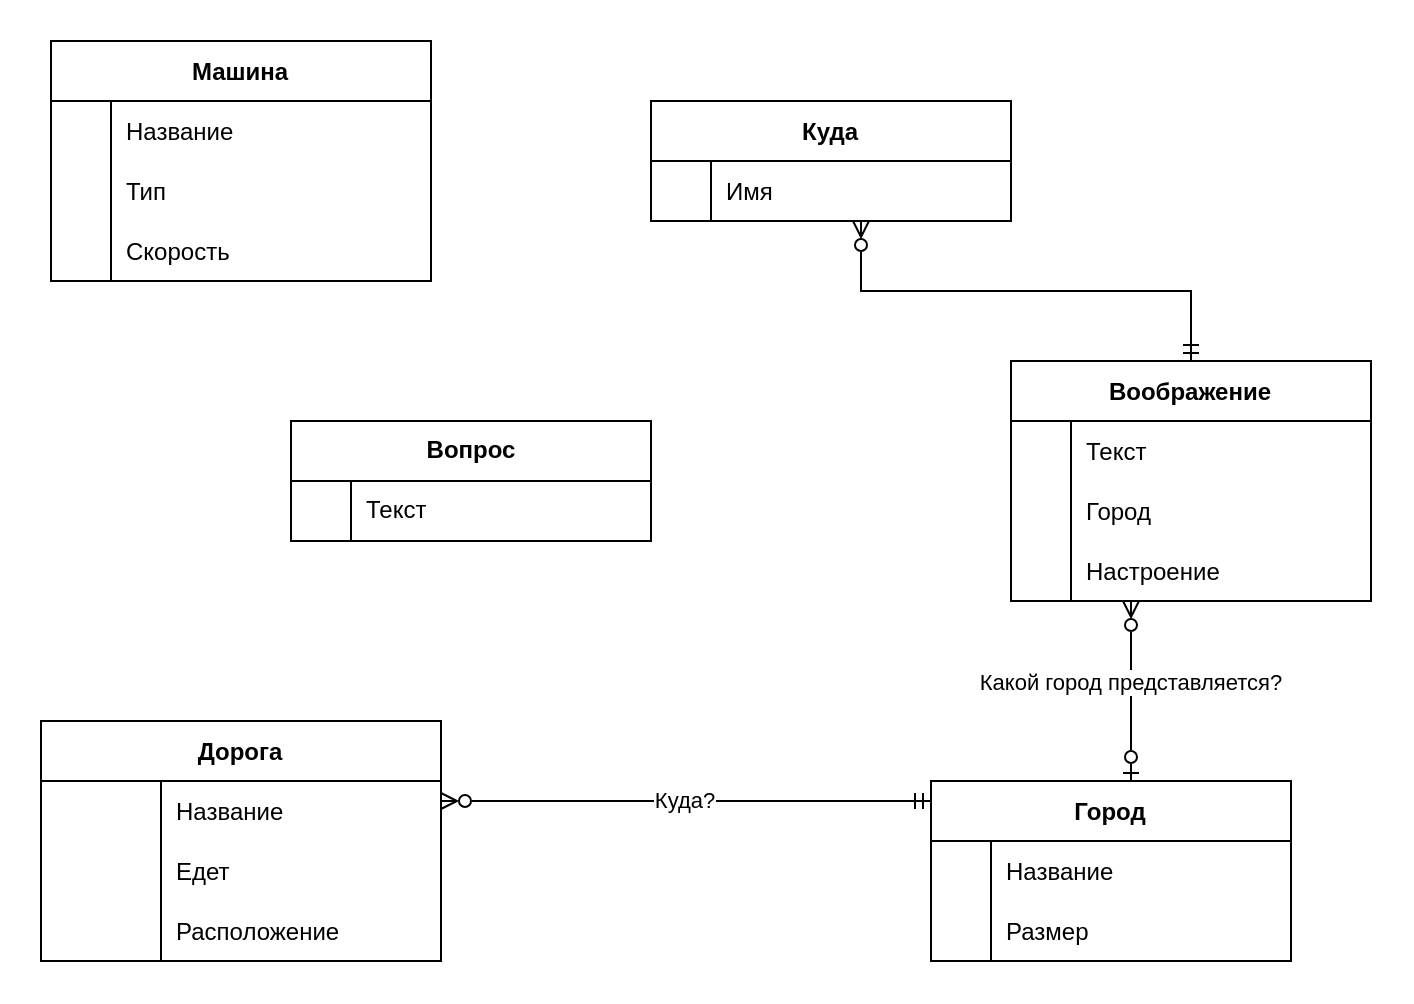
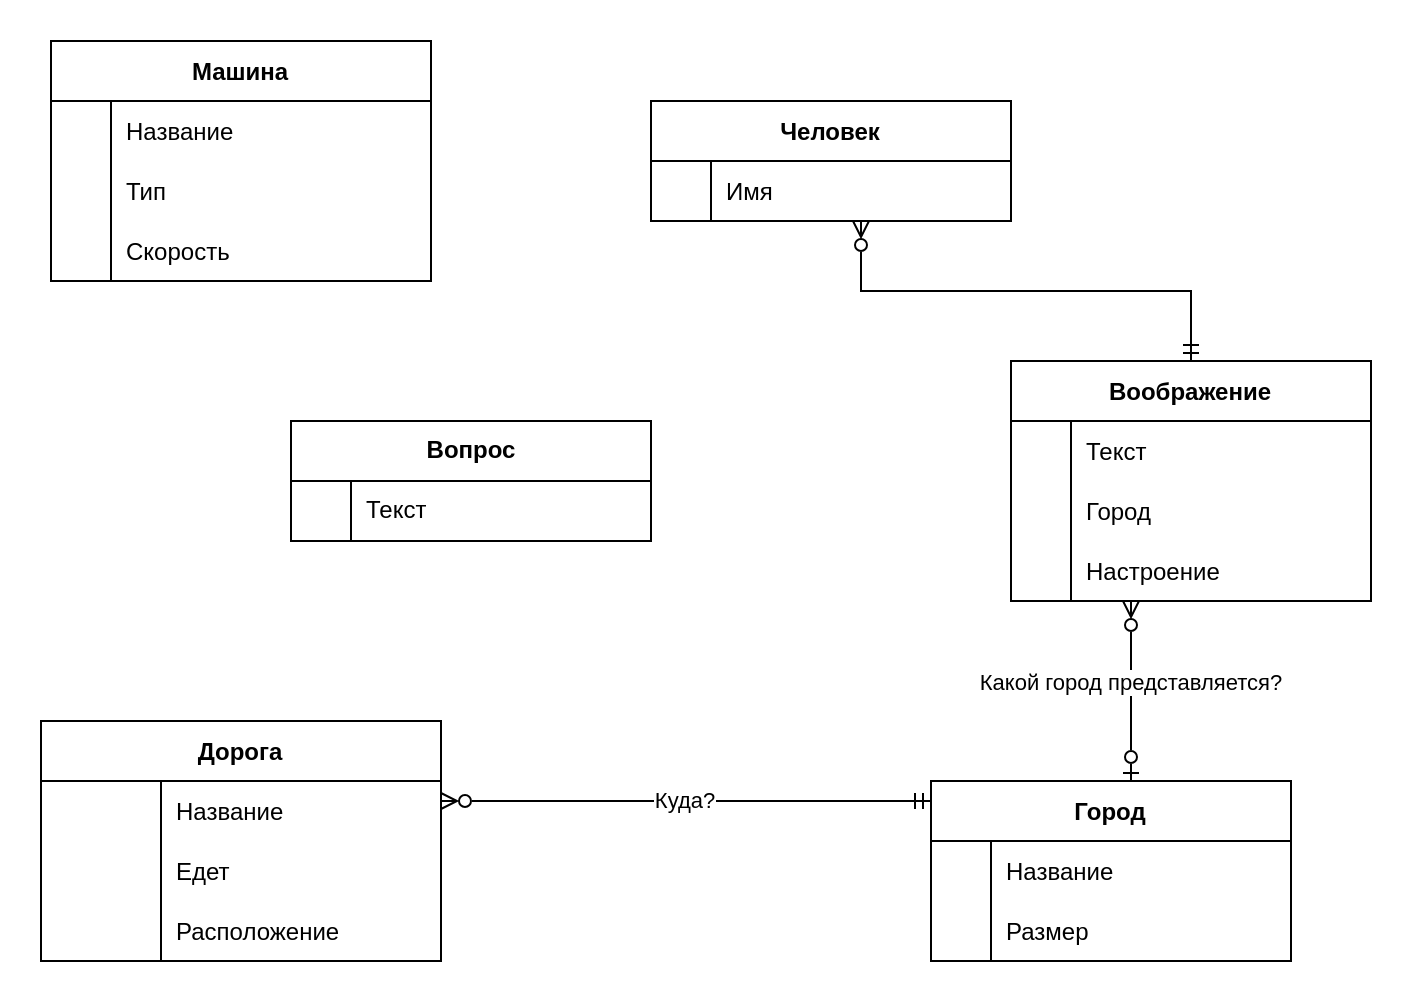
(830, 132) -> (830, 132)
